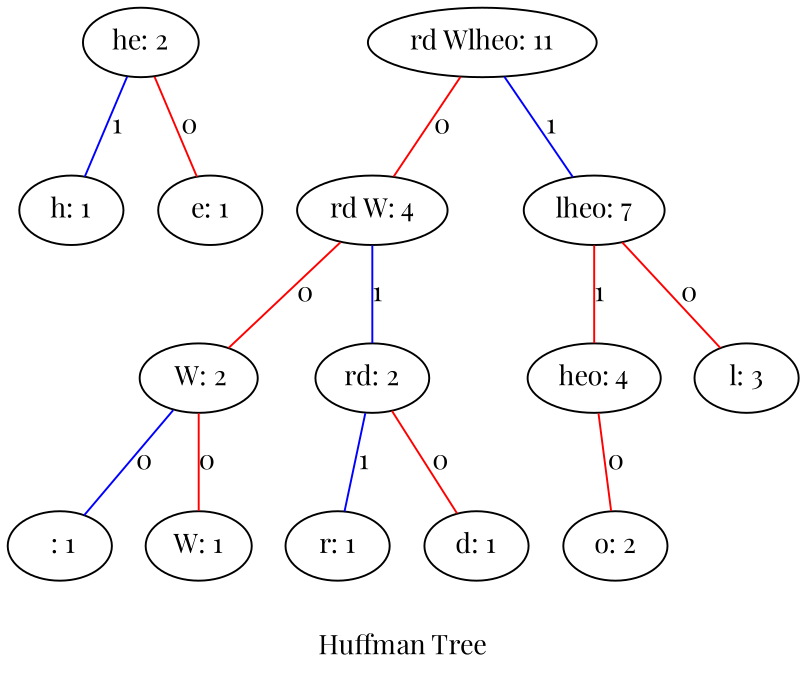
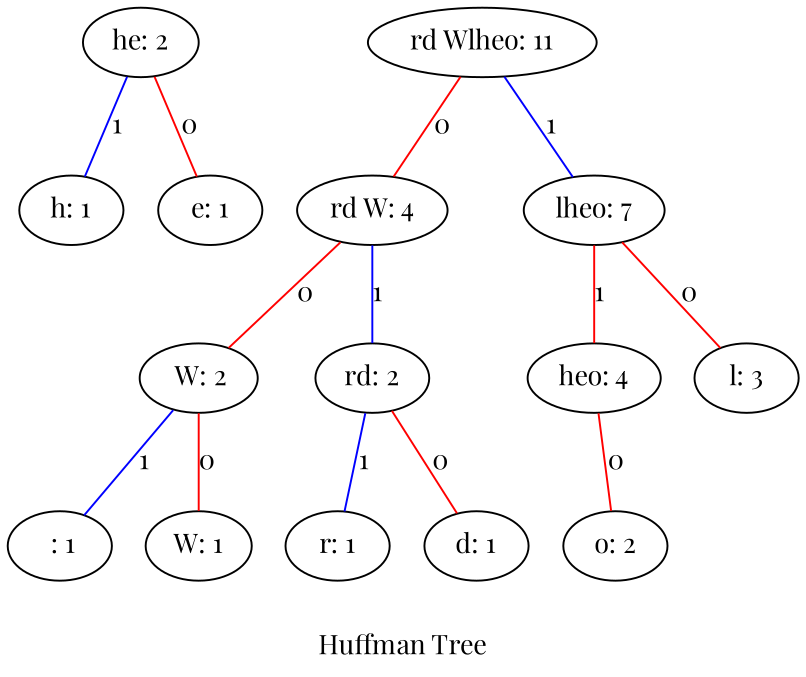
(145, 462) -> (145, 462)
